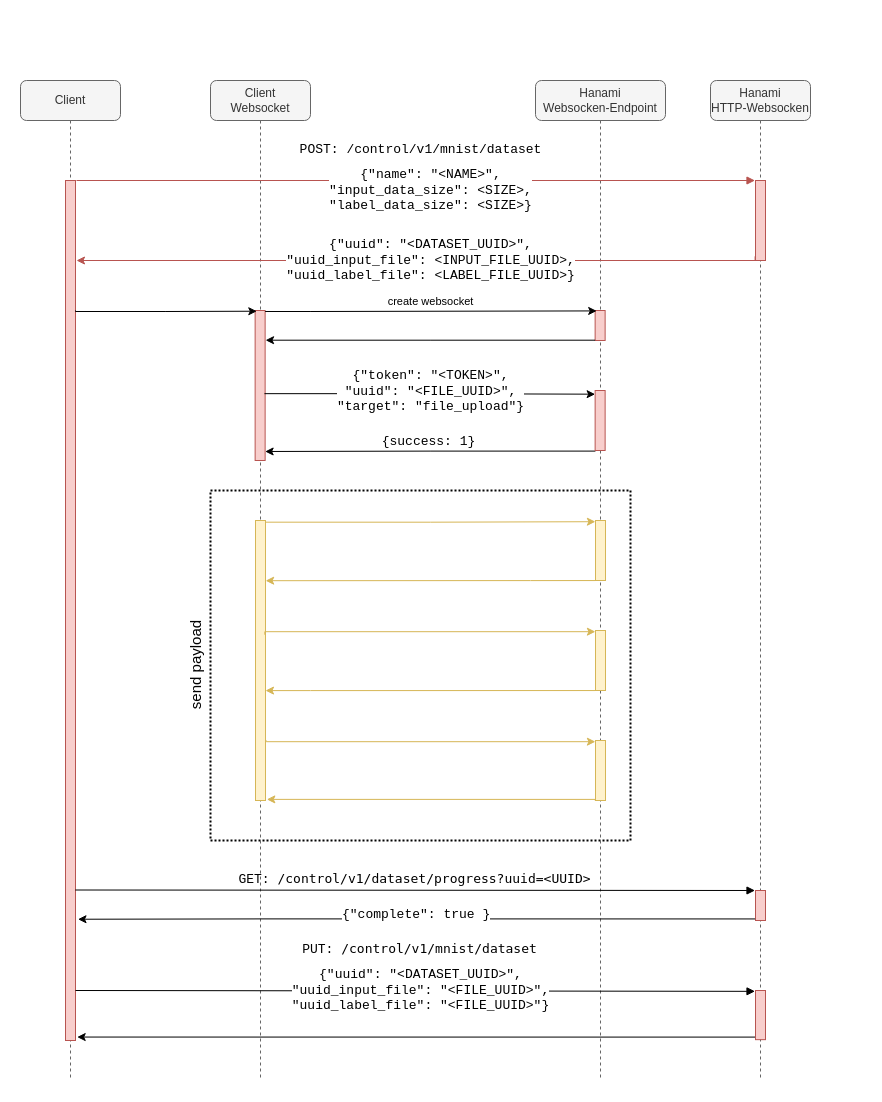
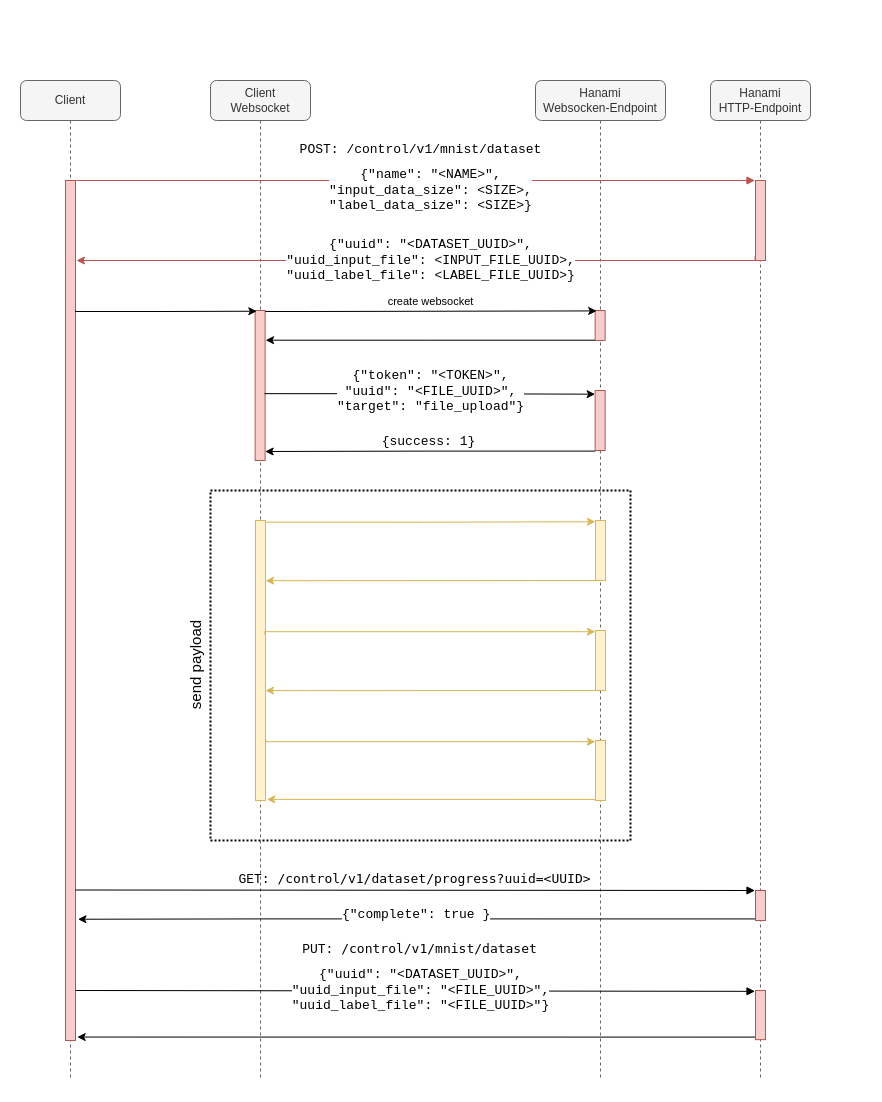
(761, 101) -> (761, 101)
